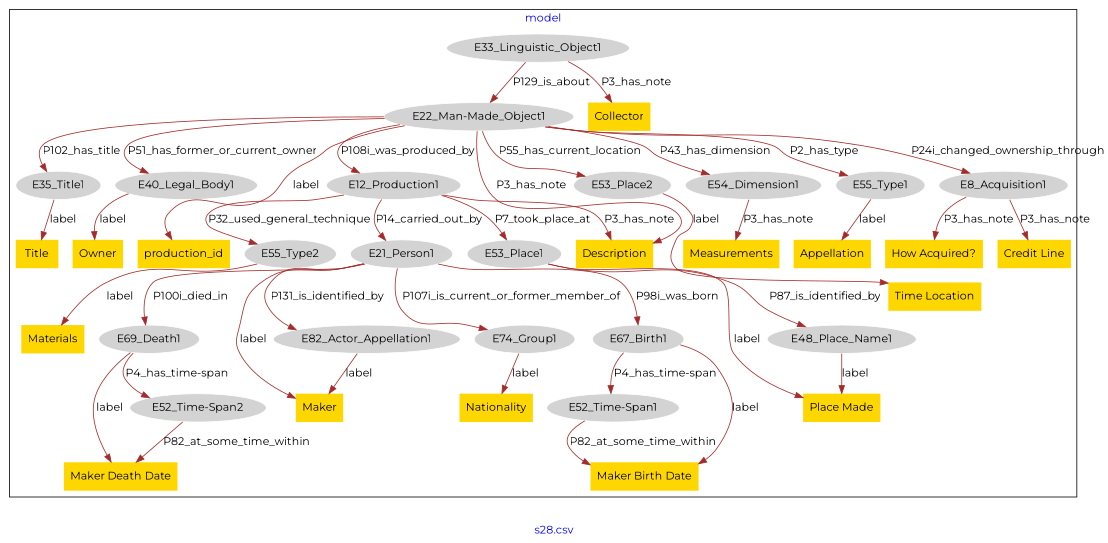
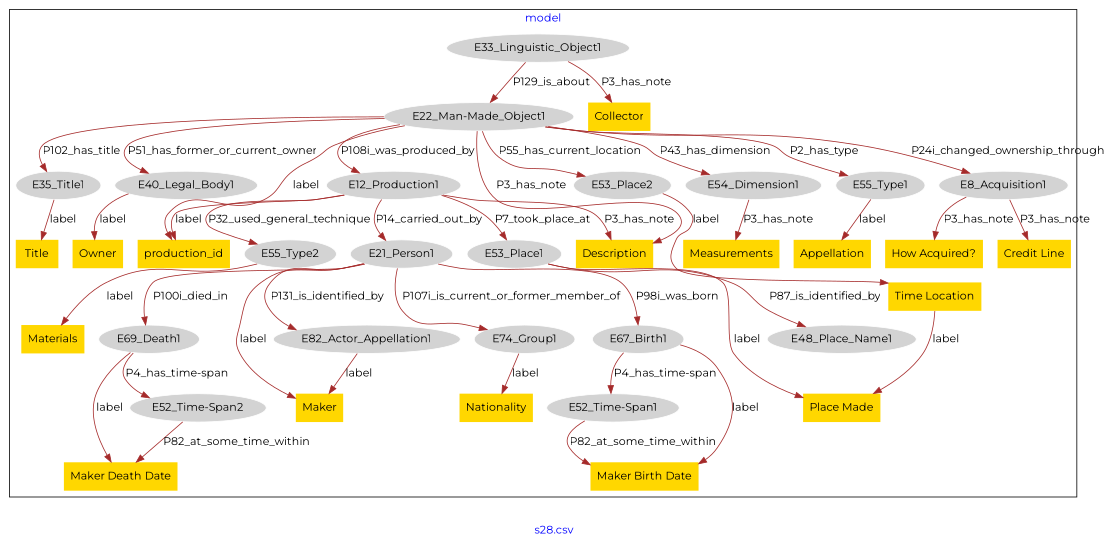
none -> (207, 206)
(842, 370) -> (919, 358)
